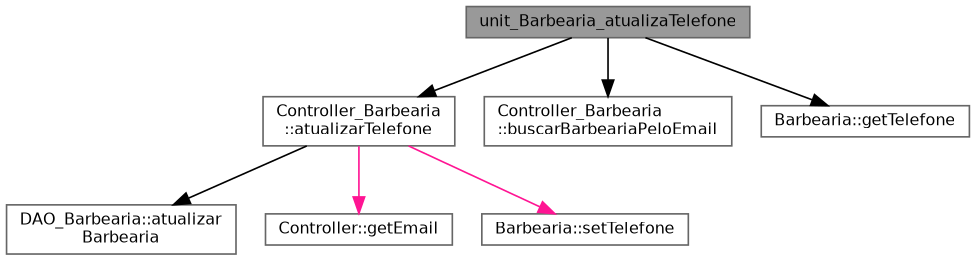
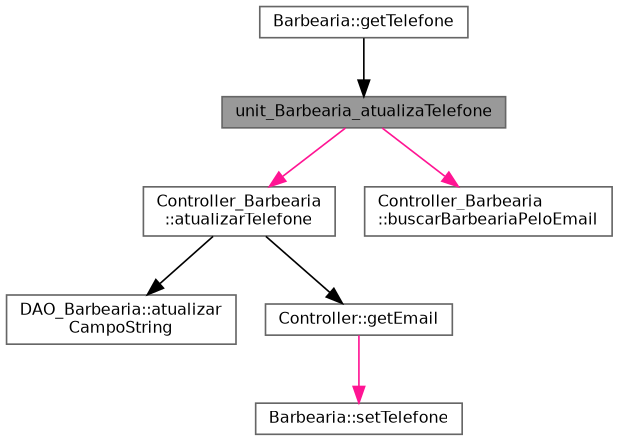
(608, 59) -> (414, 152)
(503, 64) -> (314, 152)
(729, 69) -> (364, 59)
(359, 172) -> (298, 264)
(474, 176) -> (359, 361)
(121, 229) -> (121, 320)
